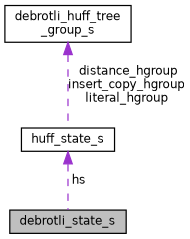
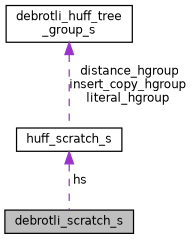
(68, 140) -> (69, 140)
(68, 222) -> (69, 222)
